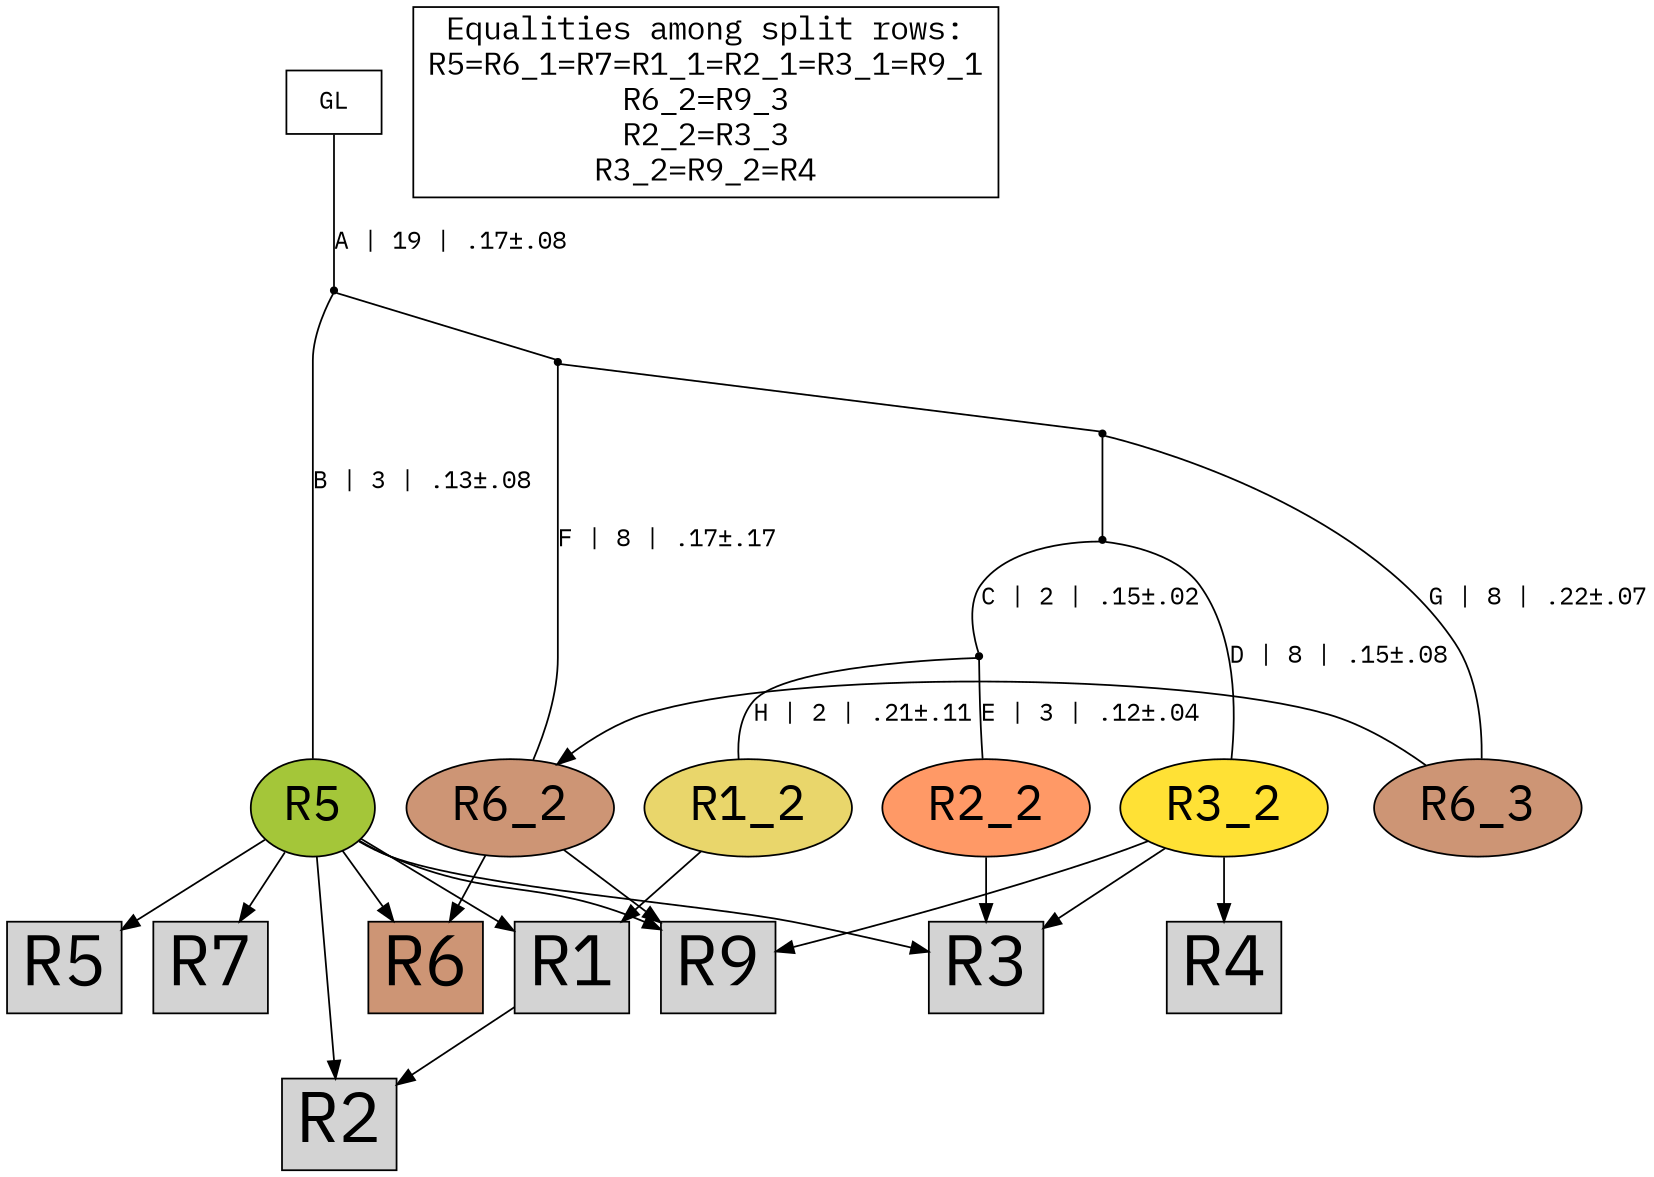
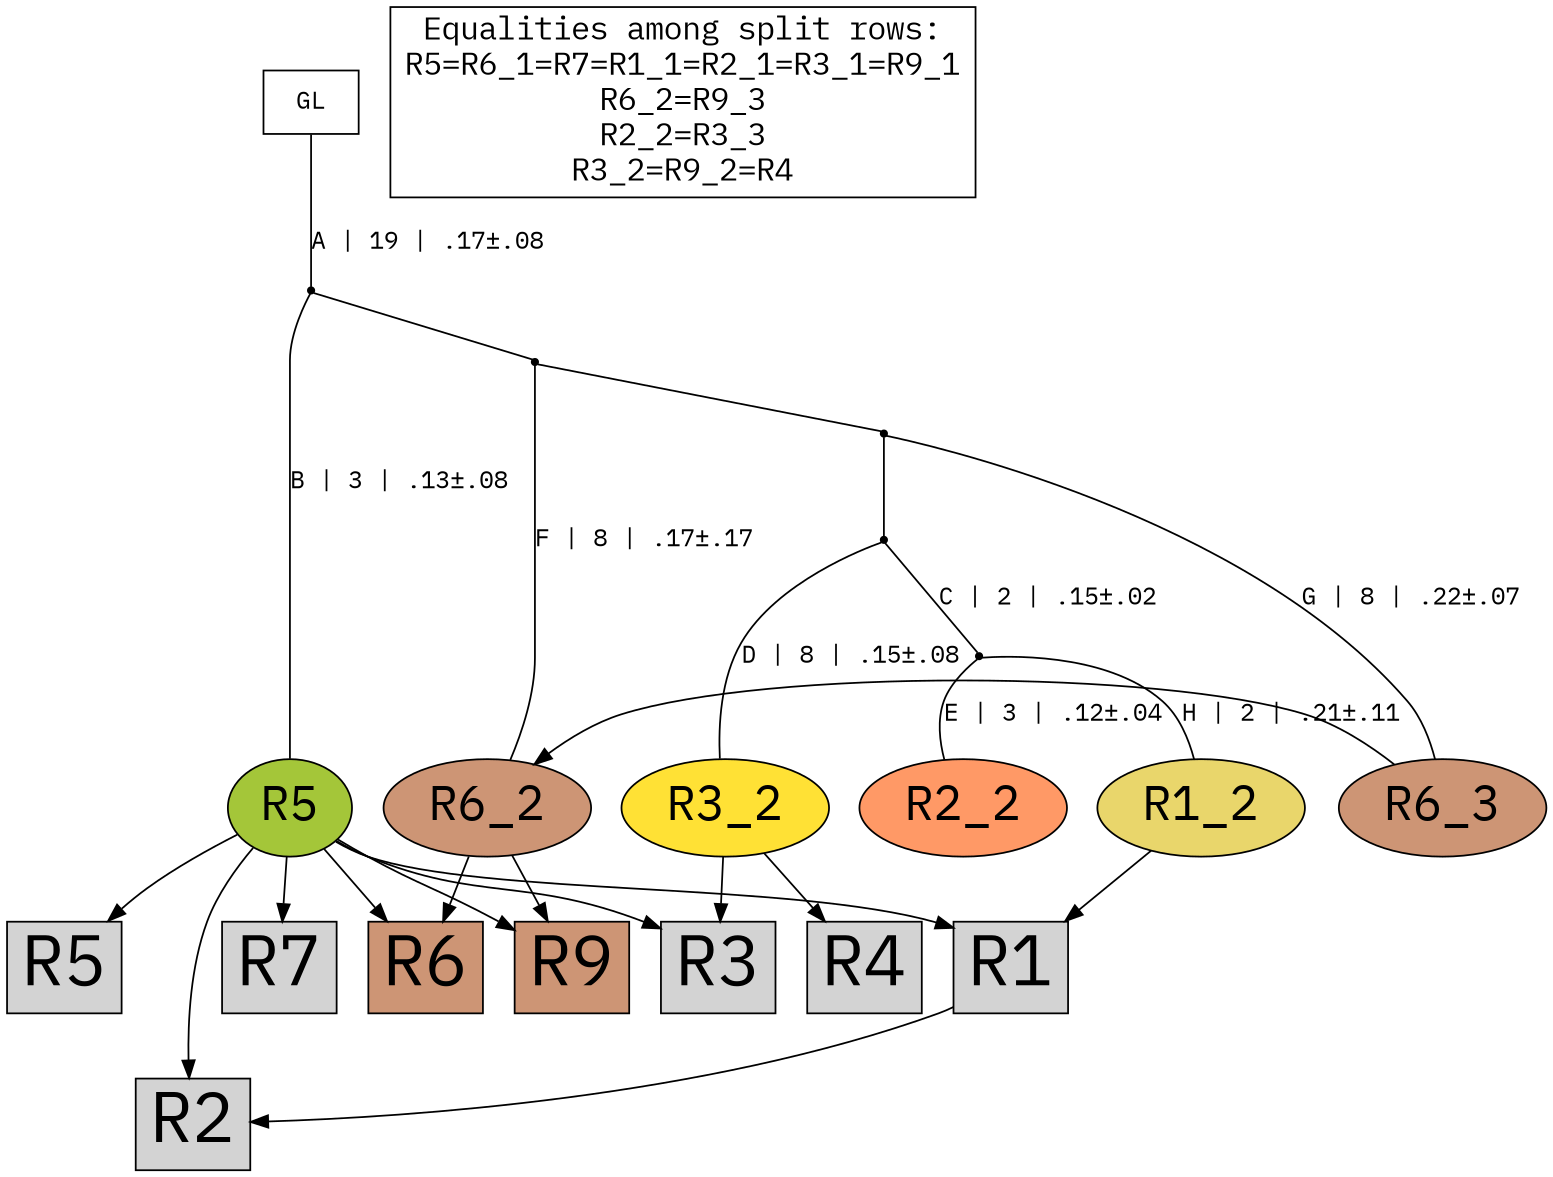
(986, 881) -> none
(972, 898) -> none
(718, 968) -> (572, 968)
